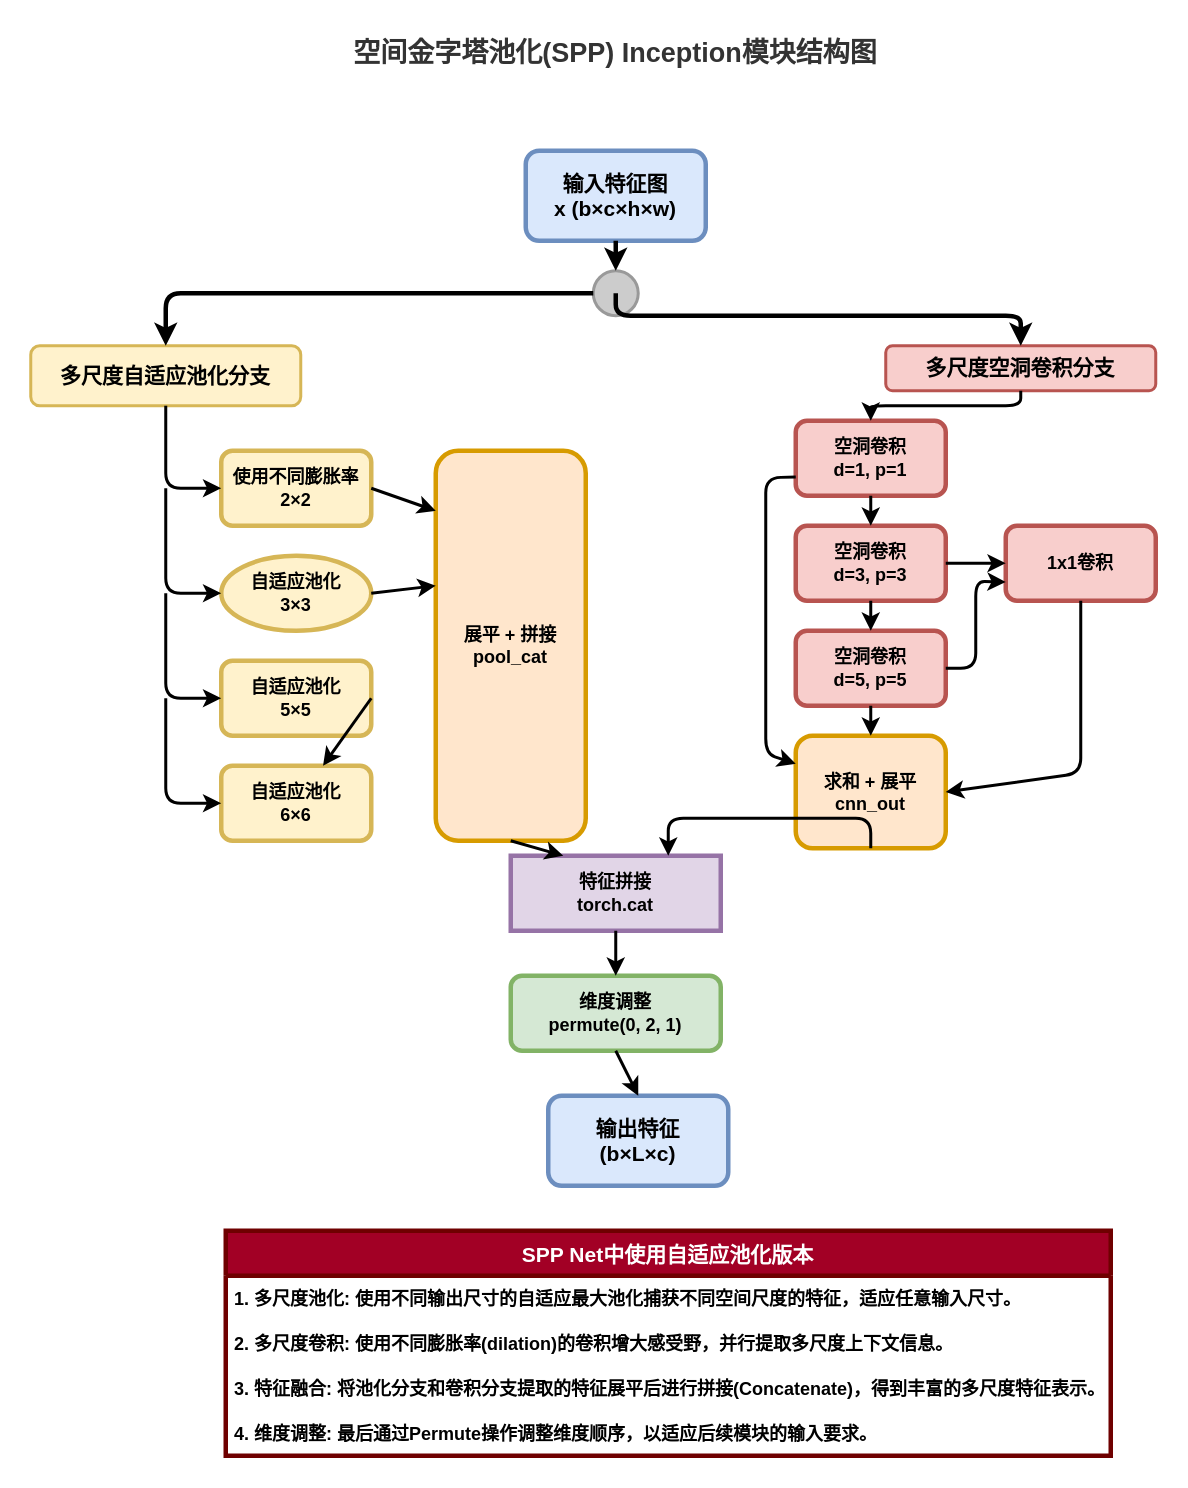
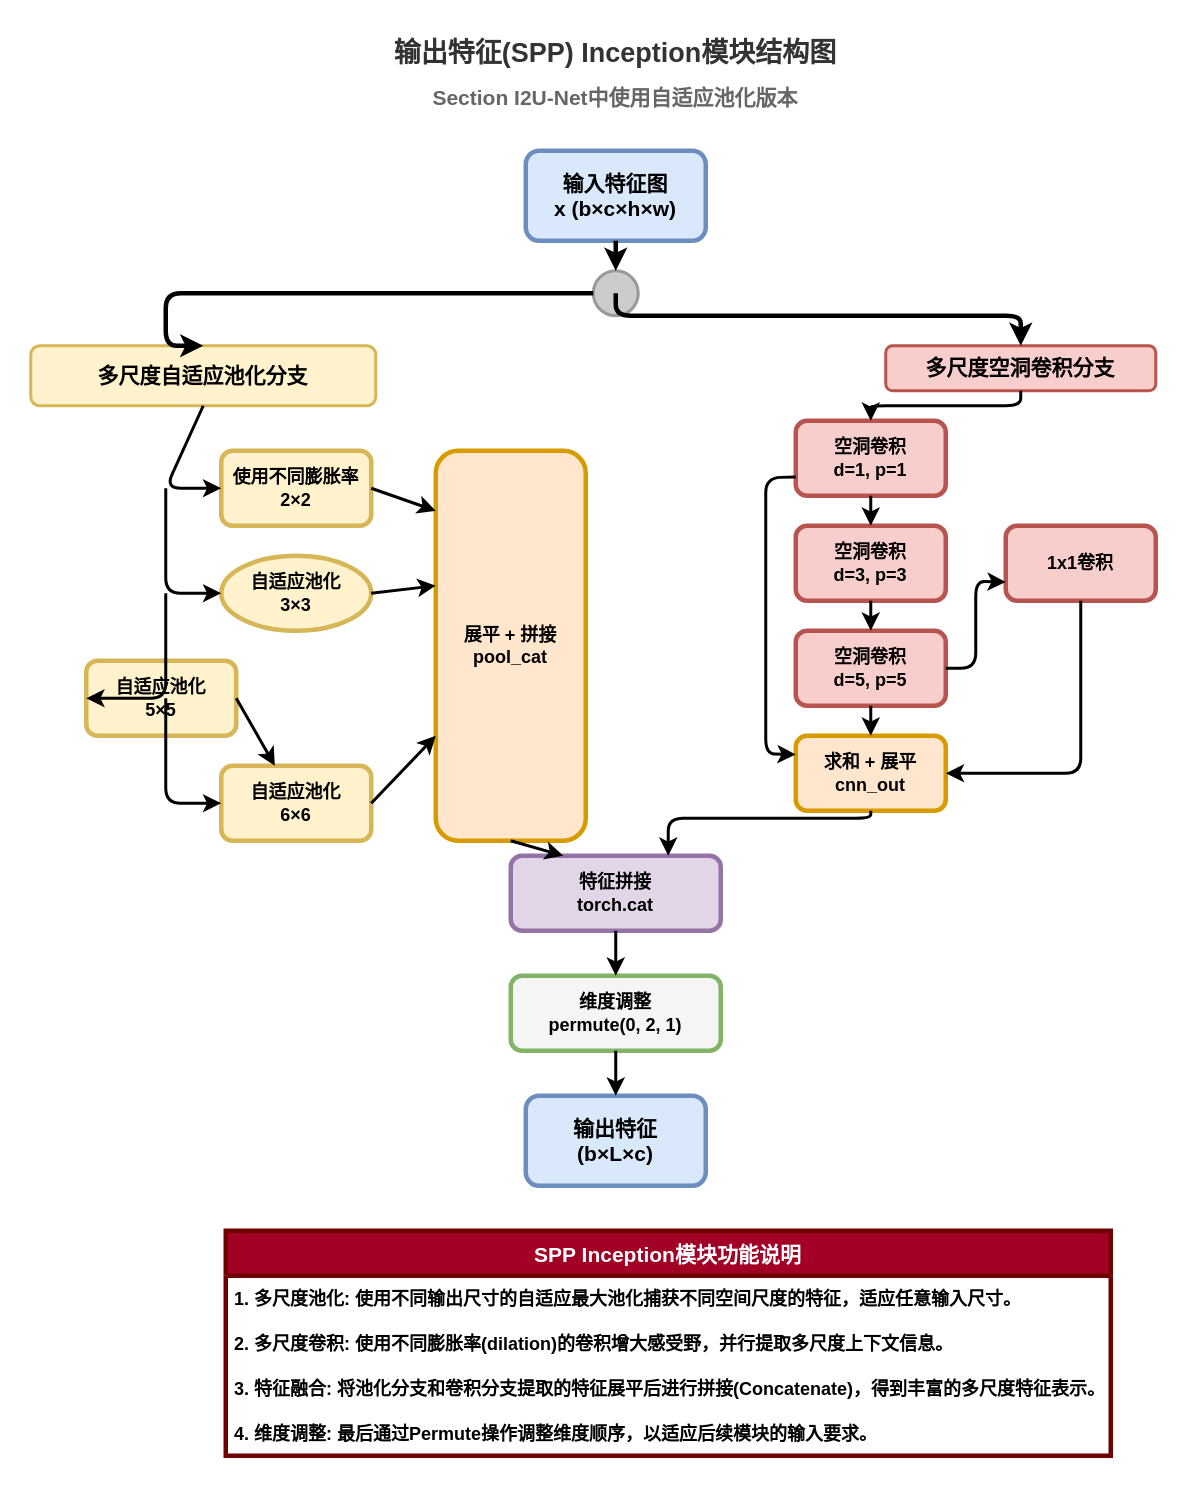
(616, 53) -> (616, 53)
none -> (616, 98)
(166, 376) -> (203, 376)
(969, 563) -> none
(296, 698) -> (161, 698)
none -> (399, 774)
(871, 792) -> (871, 773)
(616, 893) -> (616, 893)
(616, 1013) -> (616, 1013)
(638, 1141) -> (616, 1141)
(668, 1255) -> (668, 1255)
